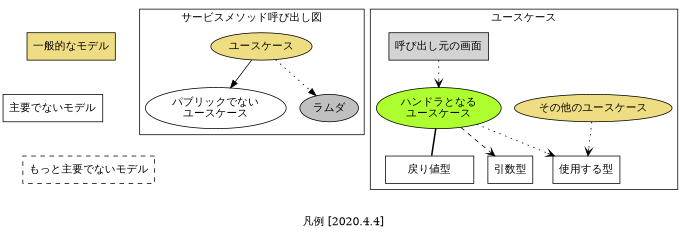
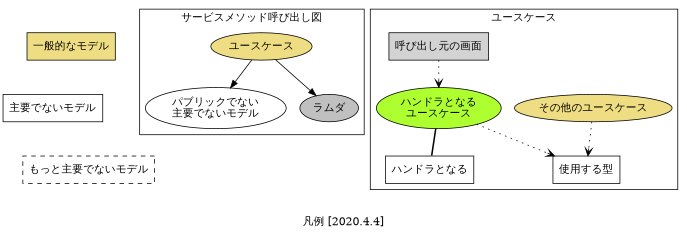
(293, 75) -> (293, 75)
(216, 108) -> (216, 108)
(430, 170) -> (430, 170)
(510, 170) -> none
